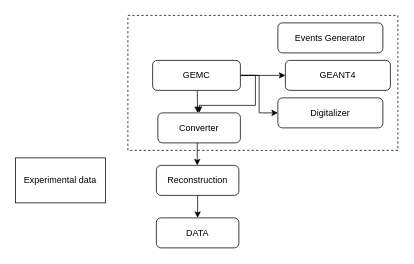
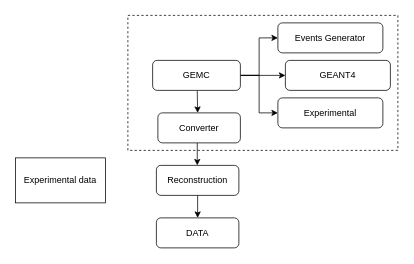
(240, 105) -> (259, 38)
(330, 113) -> (330, 113)
